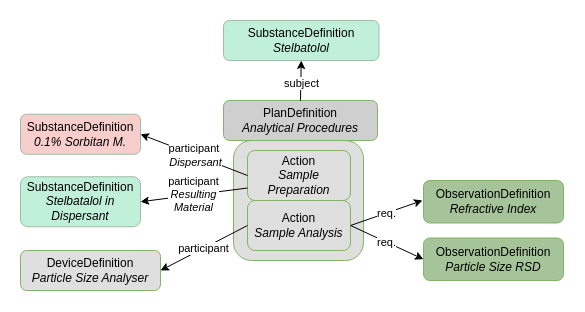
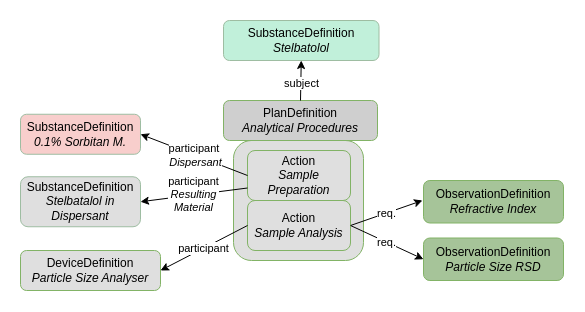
(81, 202) -> (81, 202)
